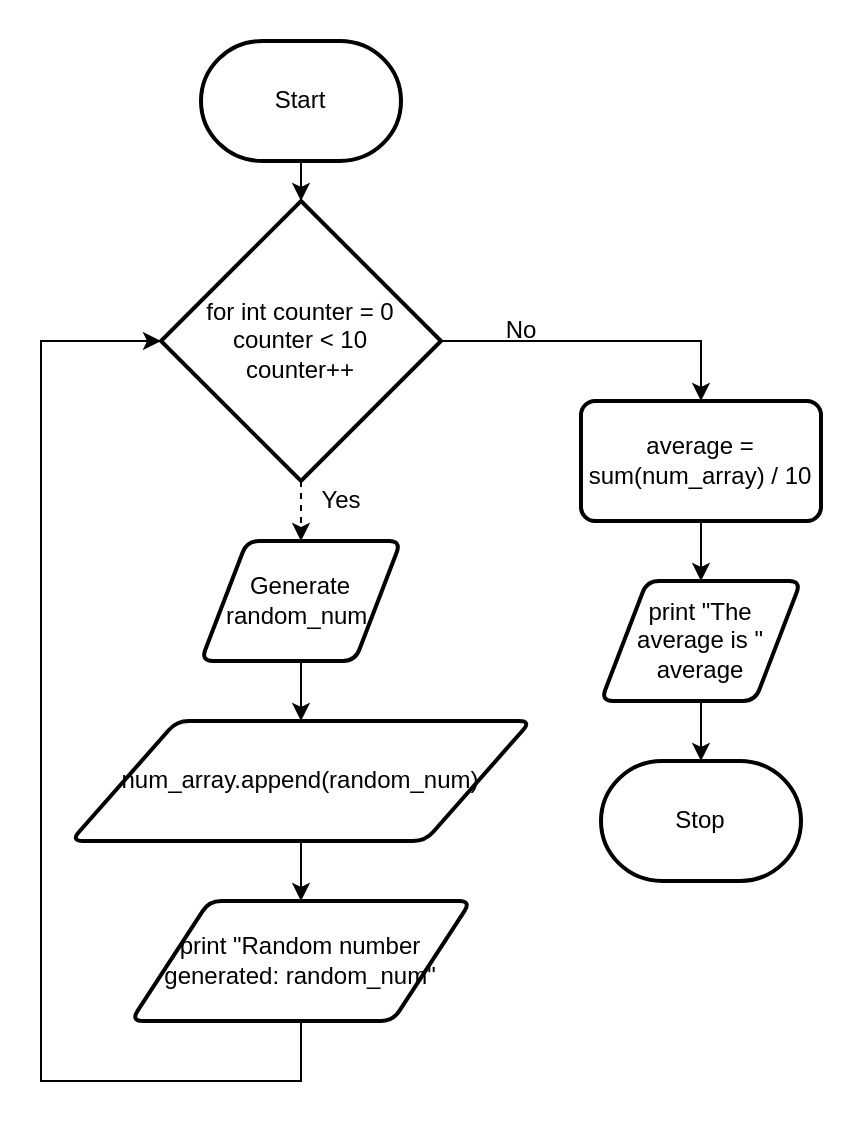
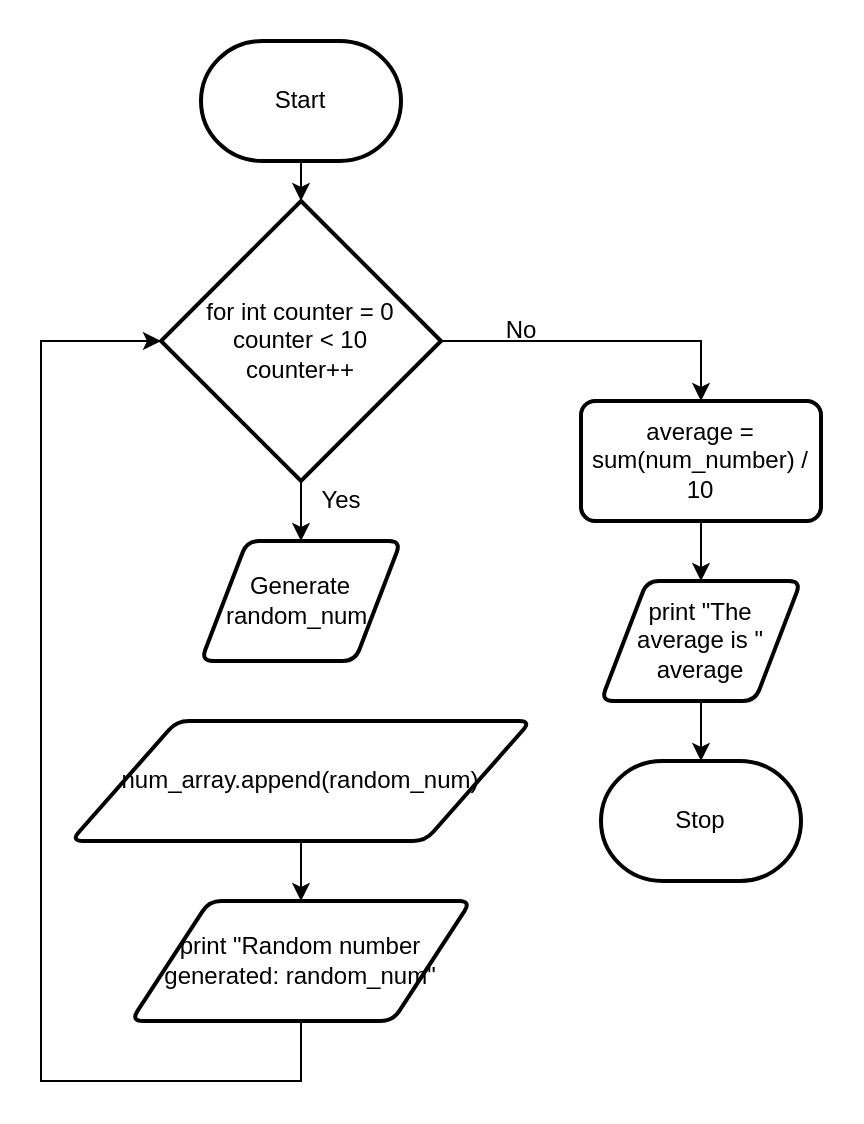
(701, 461) -> (701, 461)
(301, 506) -> (301, 506)
(301, 684) -> none
